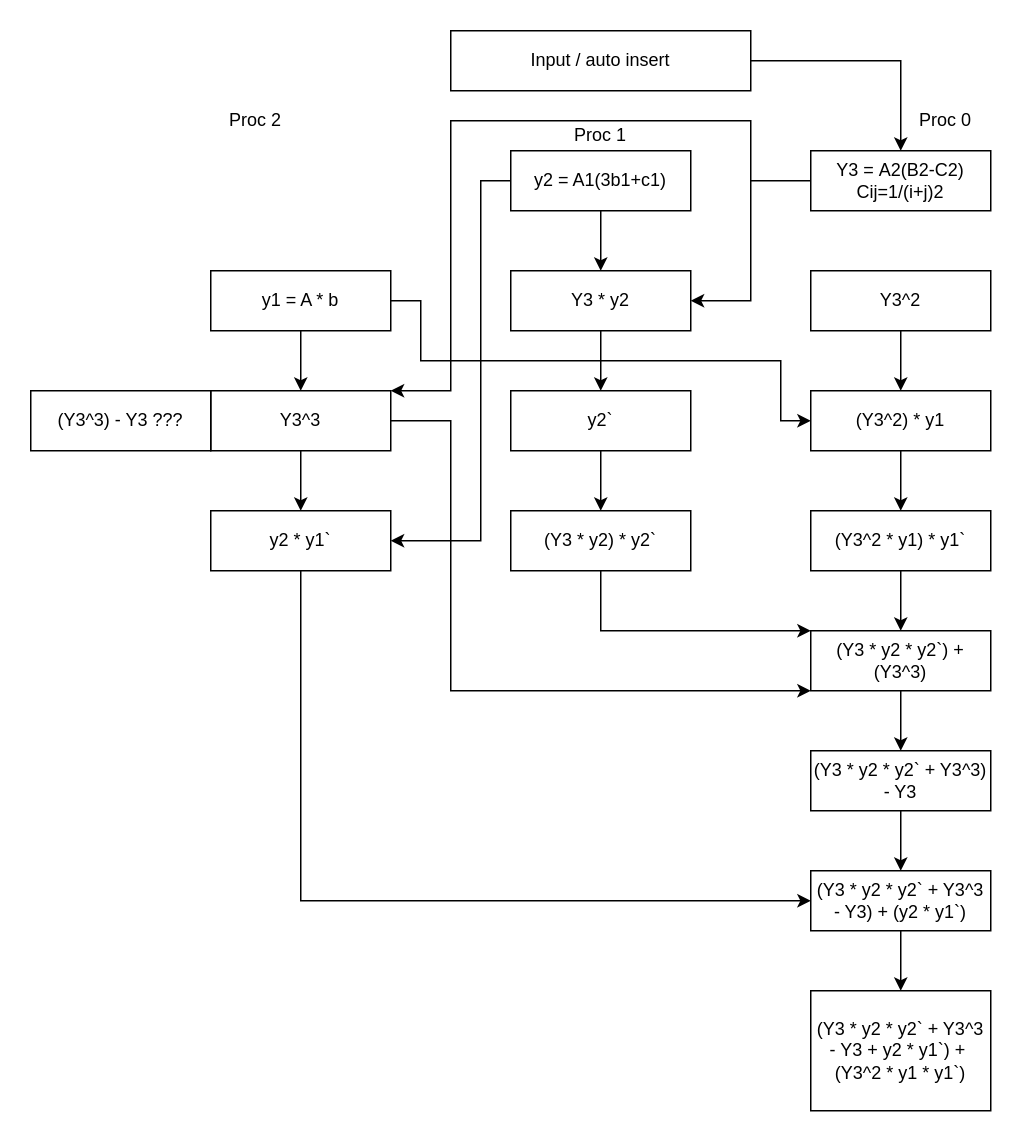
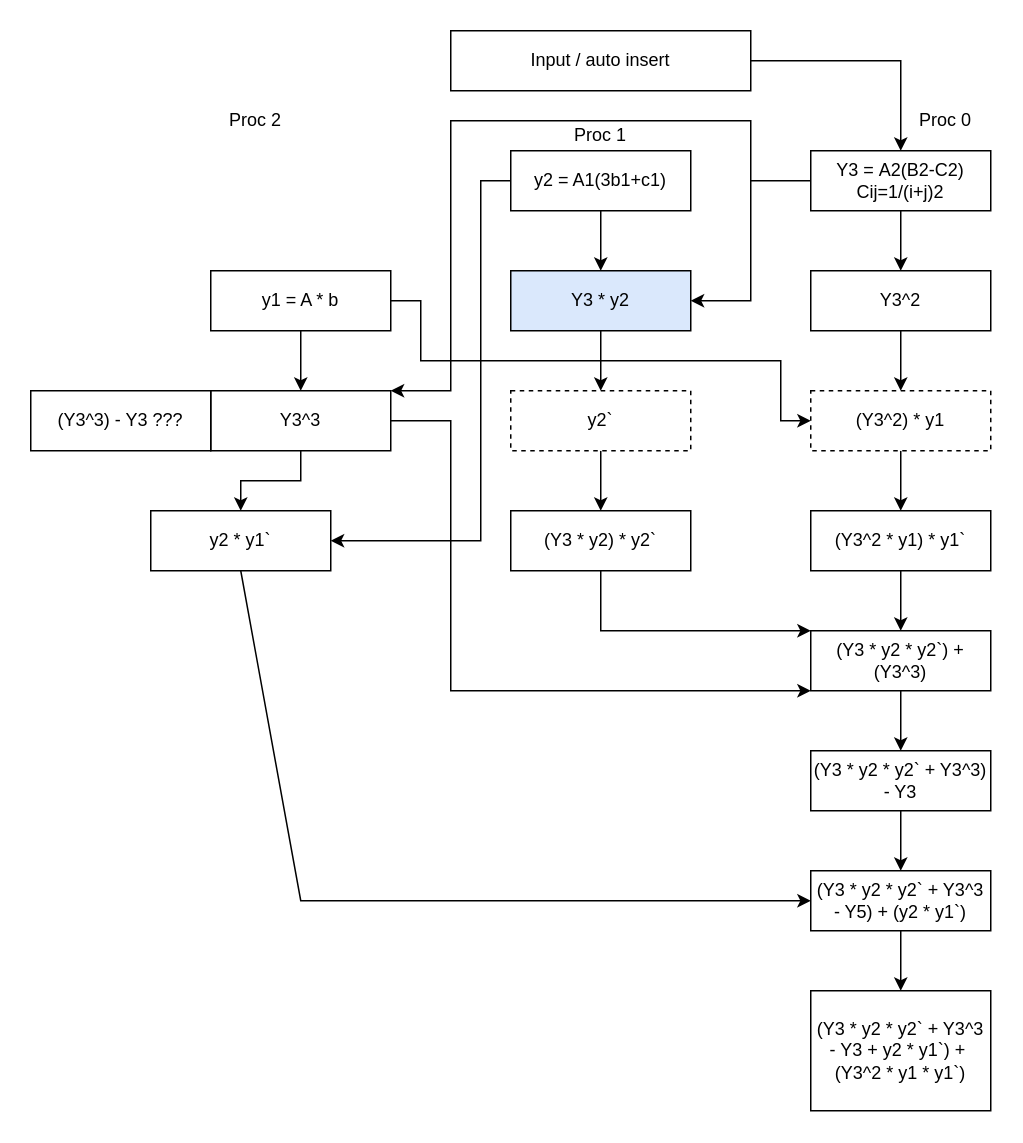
none -> (901, 236)
(601, 301) -> (601, 301)
(601, 421) -> (601, 421)
(901, 421) -> (901, 421)
(301, 541) -> (241, 541)
(901, 901) -> (901, 901)
